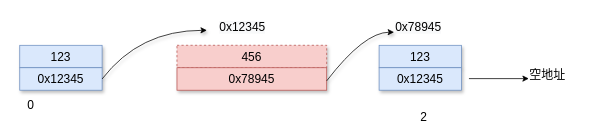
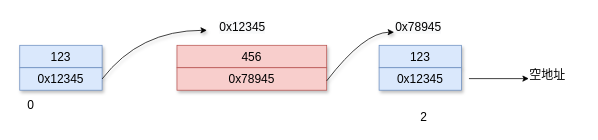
(252, 57) -> (252, 57)
